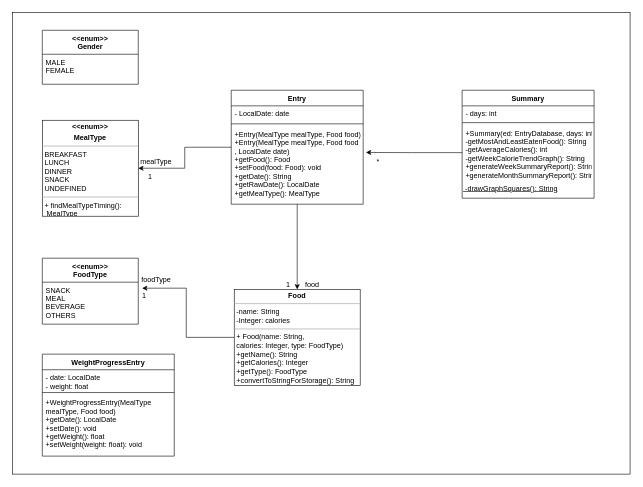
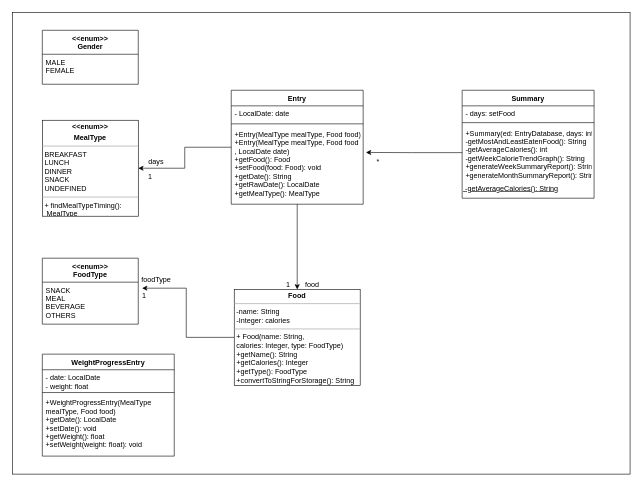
(484, 114) -> (493, 114)
(156, 162) -> (156, 162)
(515, 189) -> (517, 189)
